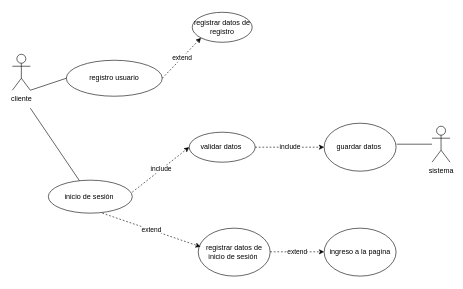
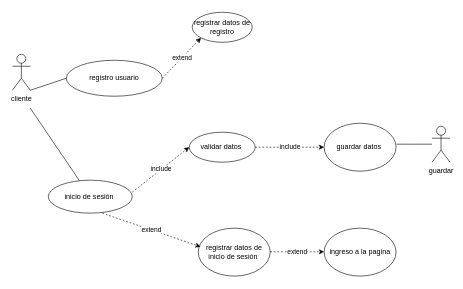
(442, 171) -> (442, 171)
